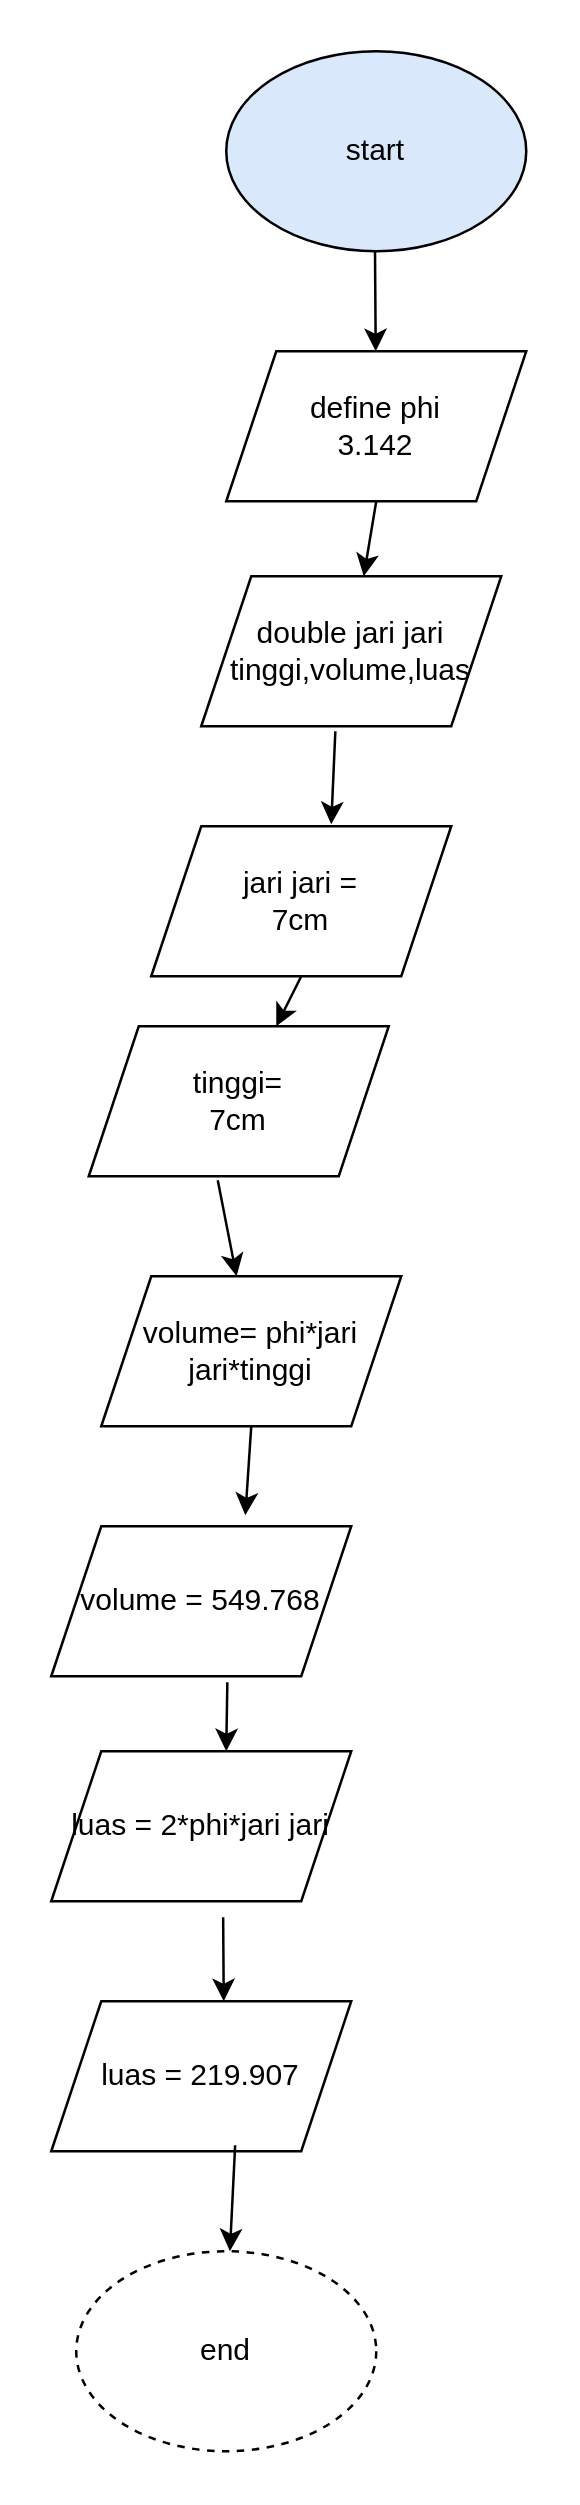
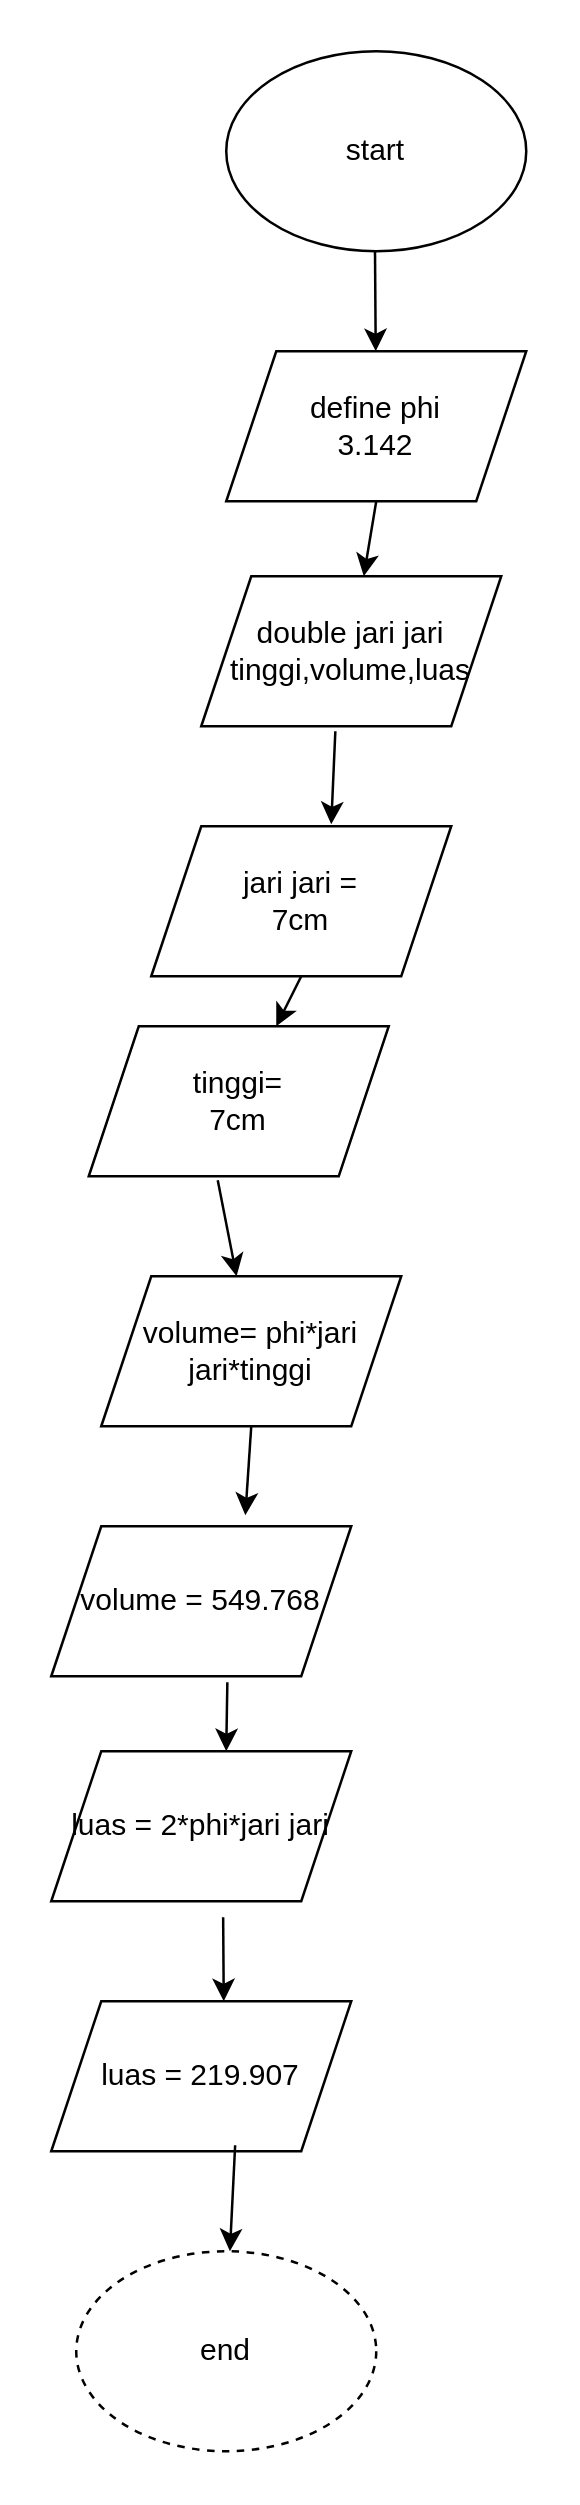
(376, 151) -> (376, 151)
